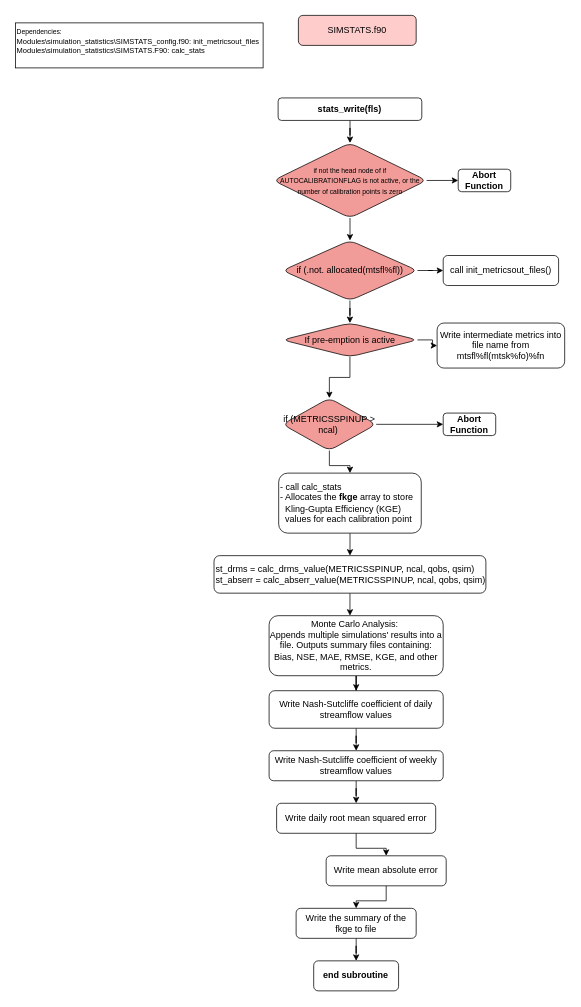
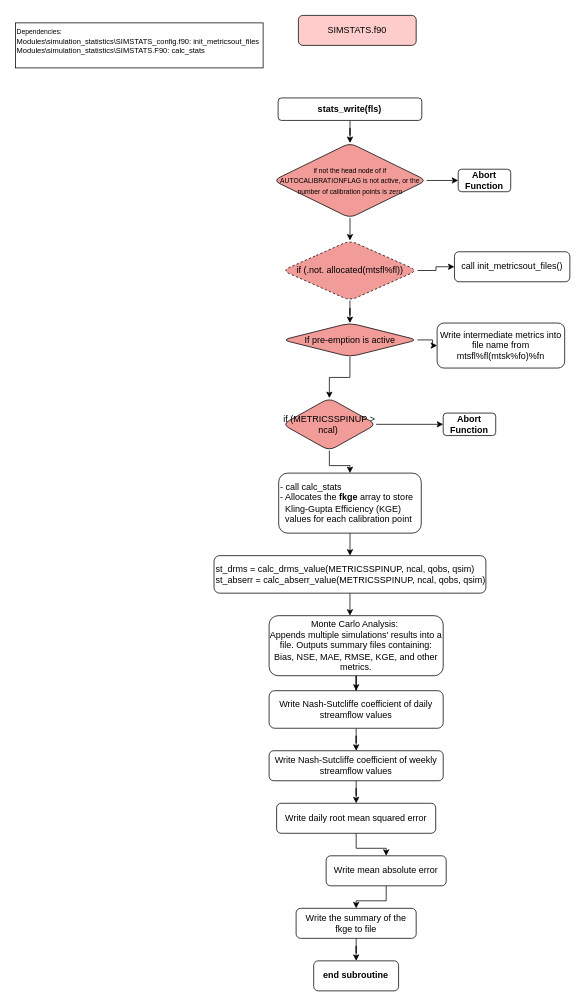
(350, 270) -> (350, 270)
(501, 270) -> (512, 267)
